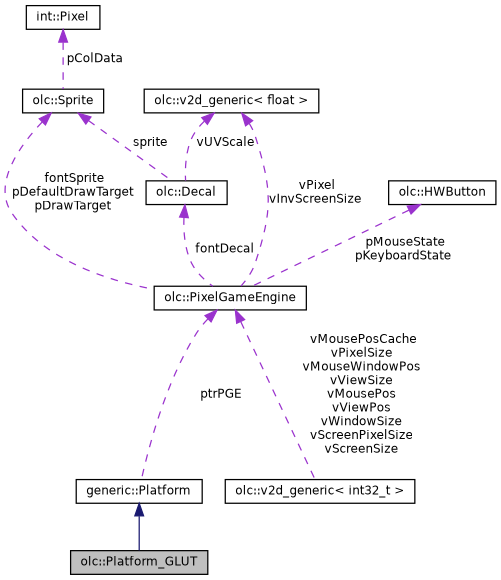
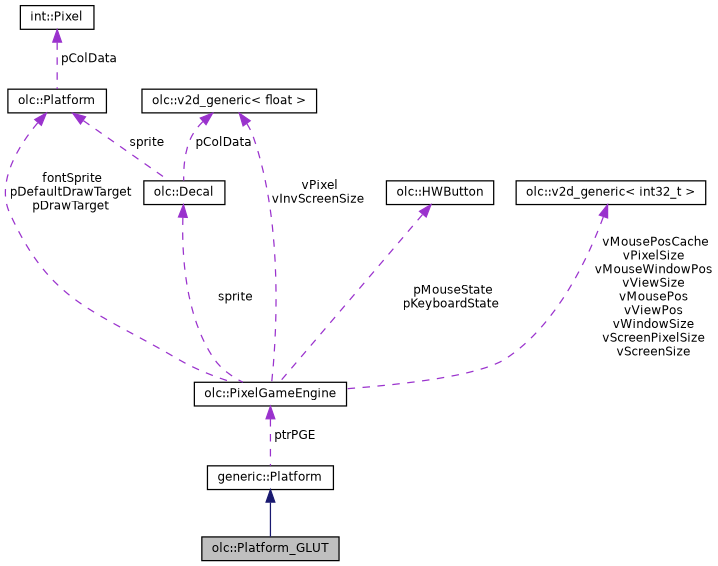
(63, 101) -> (57, 101)
(224, 143) -> (222, 143)
(223, 249) -> (234, 297)
(278, 401) -> (510, 355)
